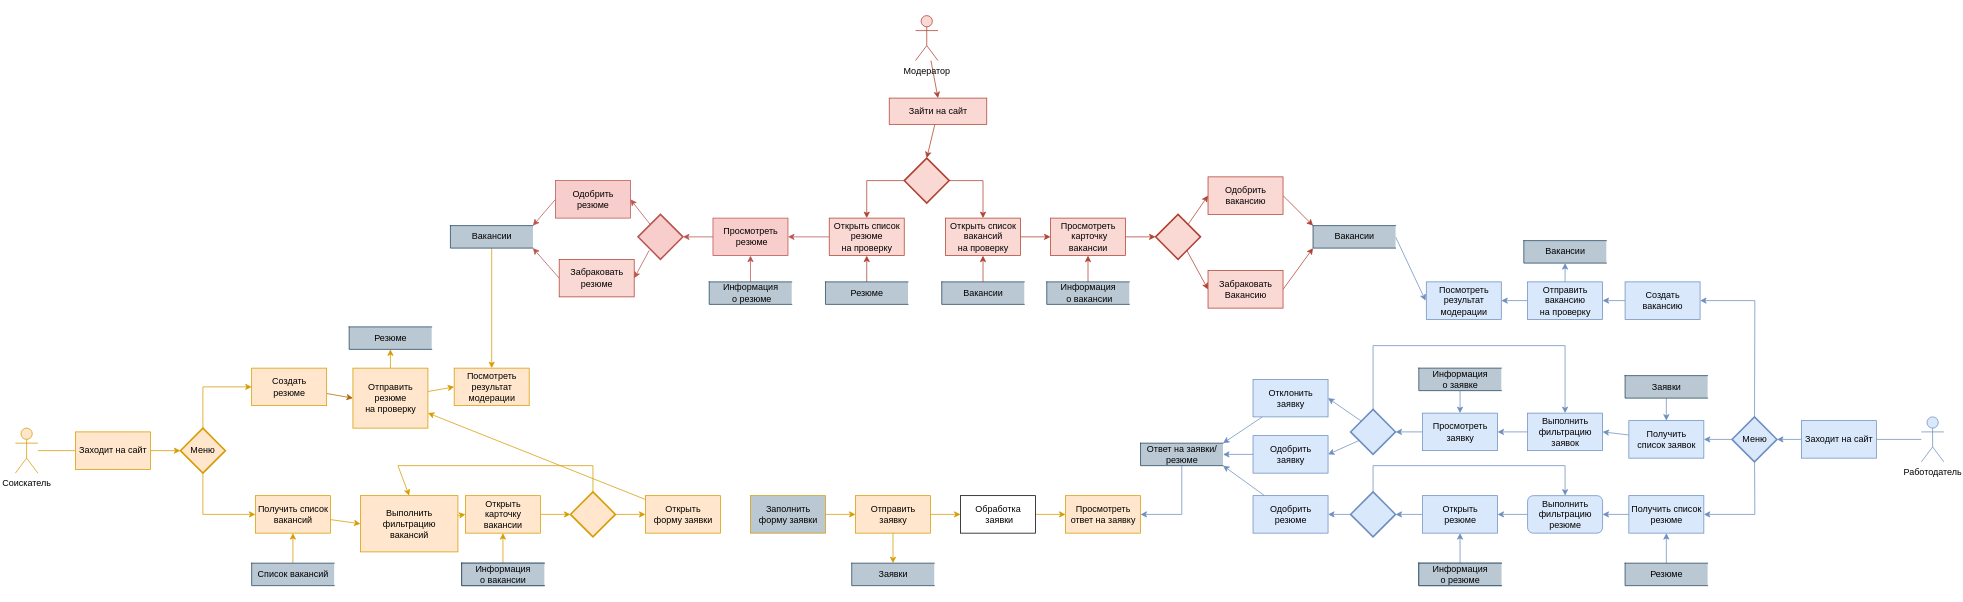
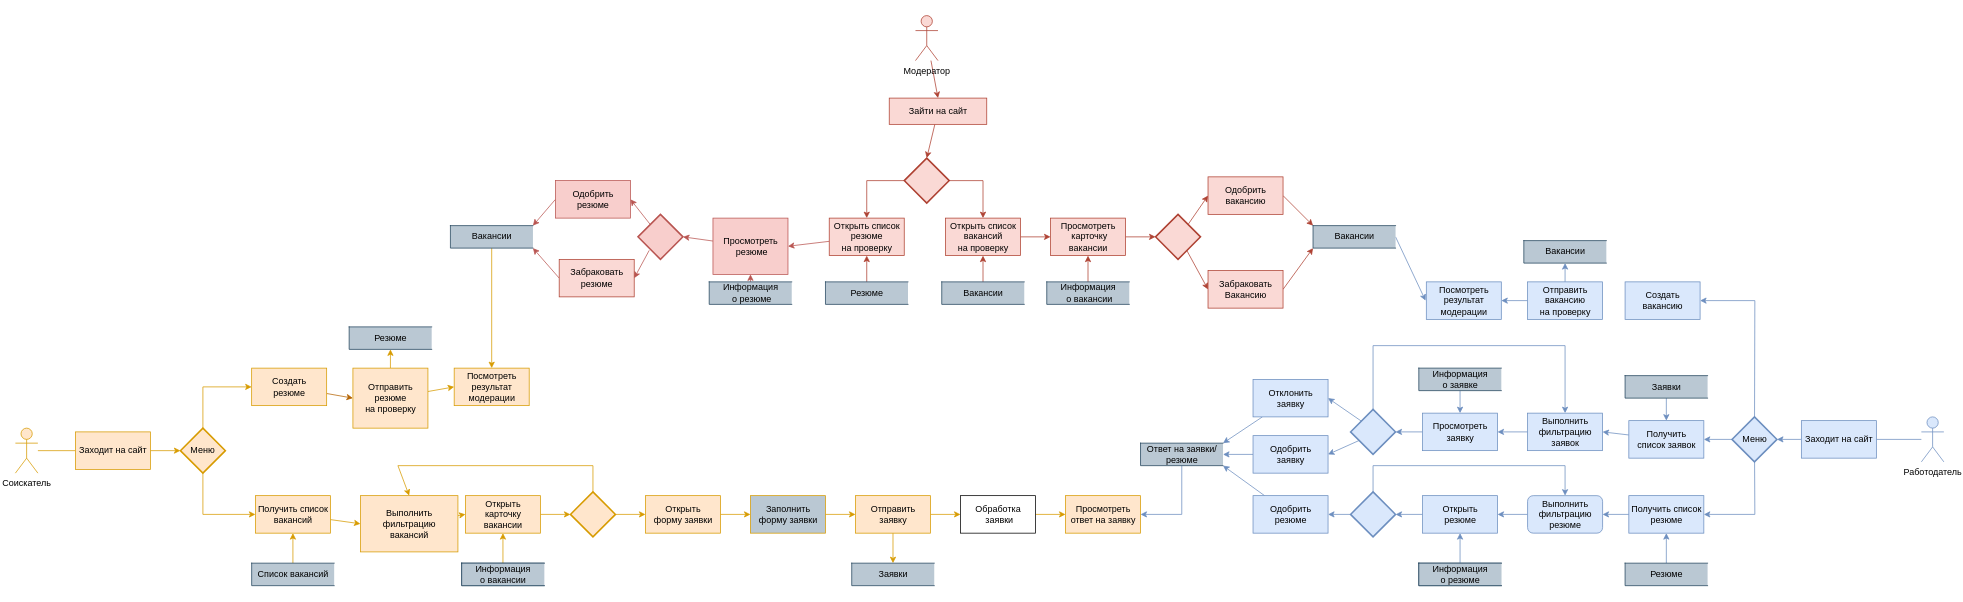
(750, 237) -> (750, 246)
(1617, 300) -> none
(494, 439) -> (732, 514)
